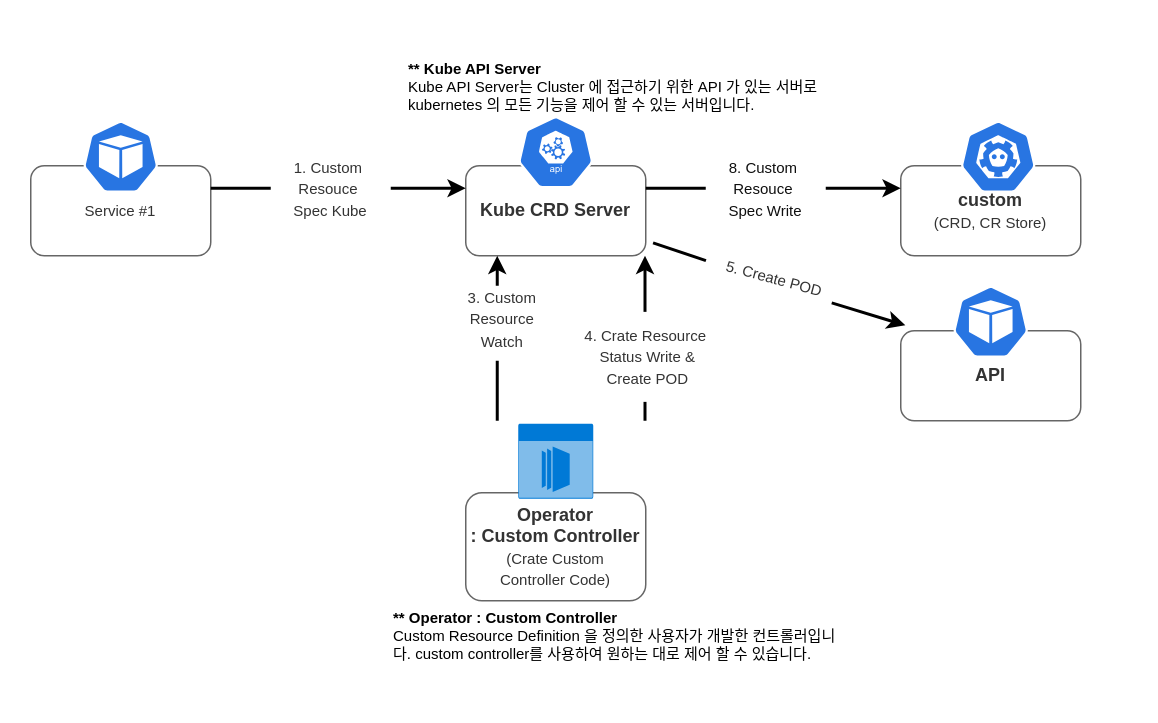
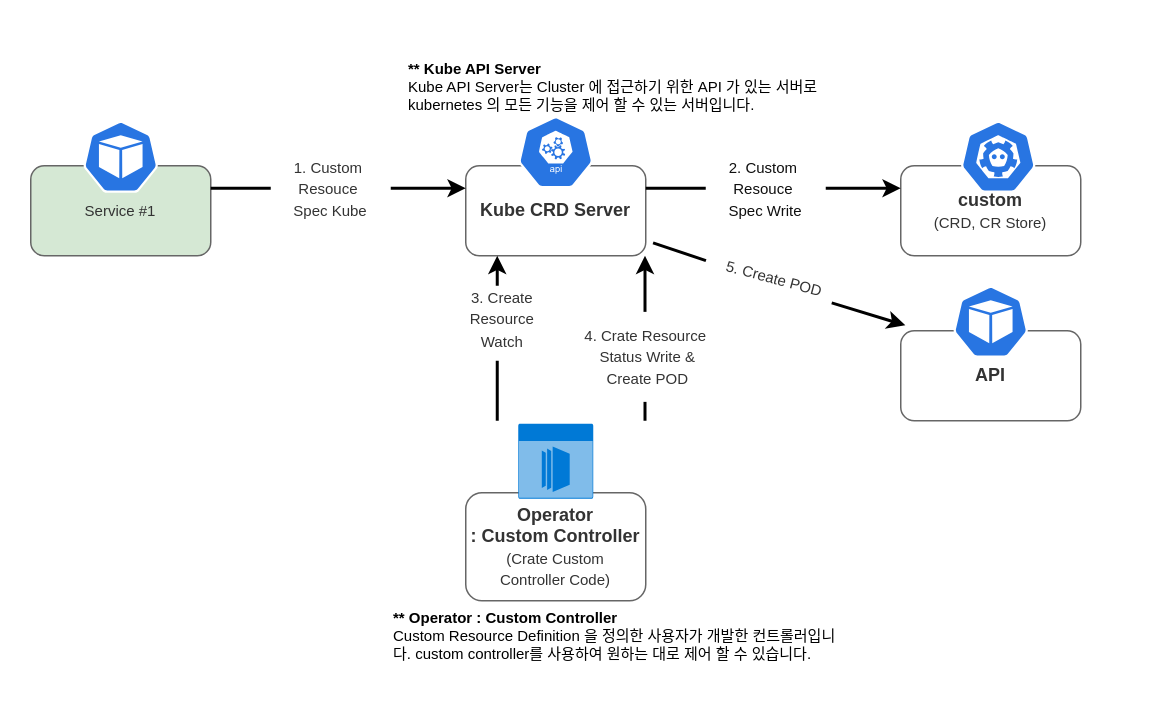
(766, 188) -> (766, 188)
(121, 211) -> (121, 211)
(503, 319) -> (503, 319)
